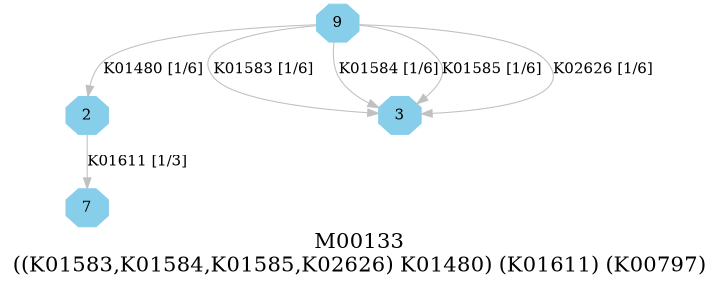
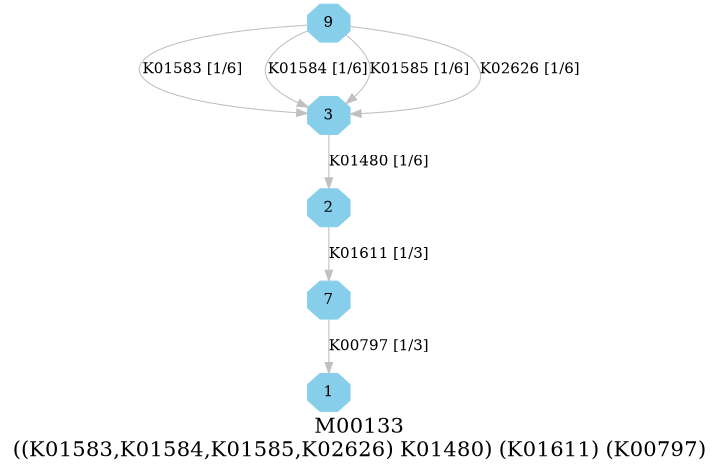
(193, 35) -> (329, 156)
none -> (329, 392)
